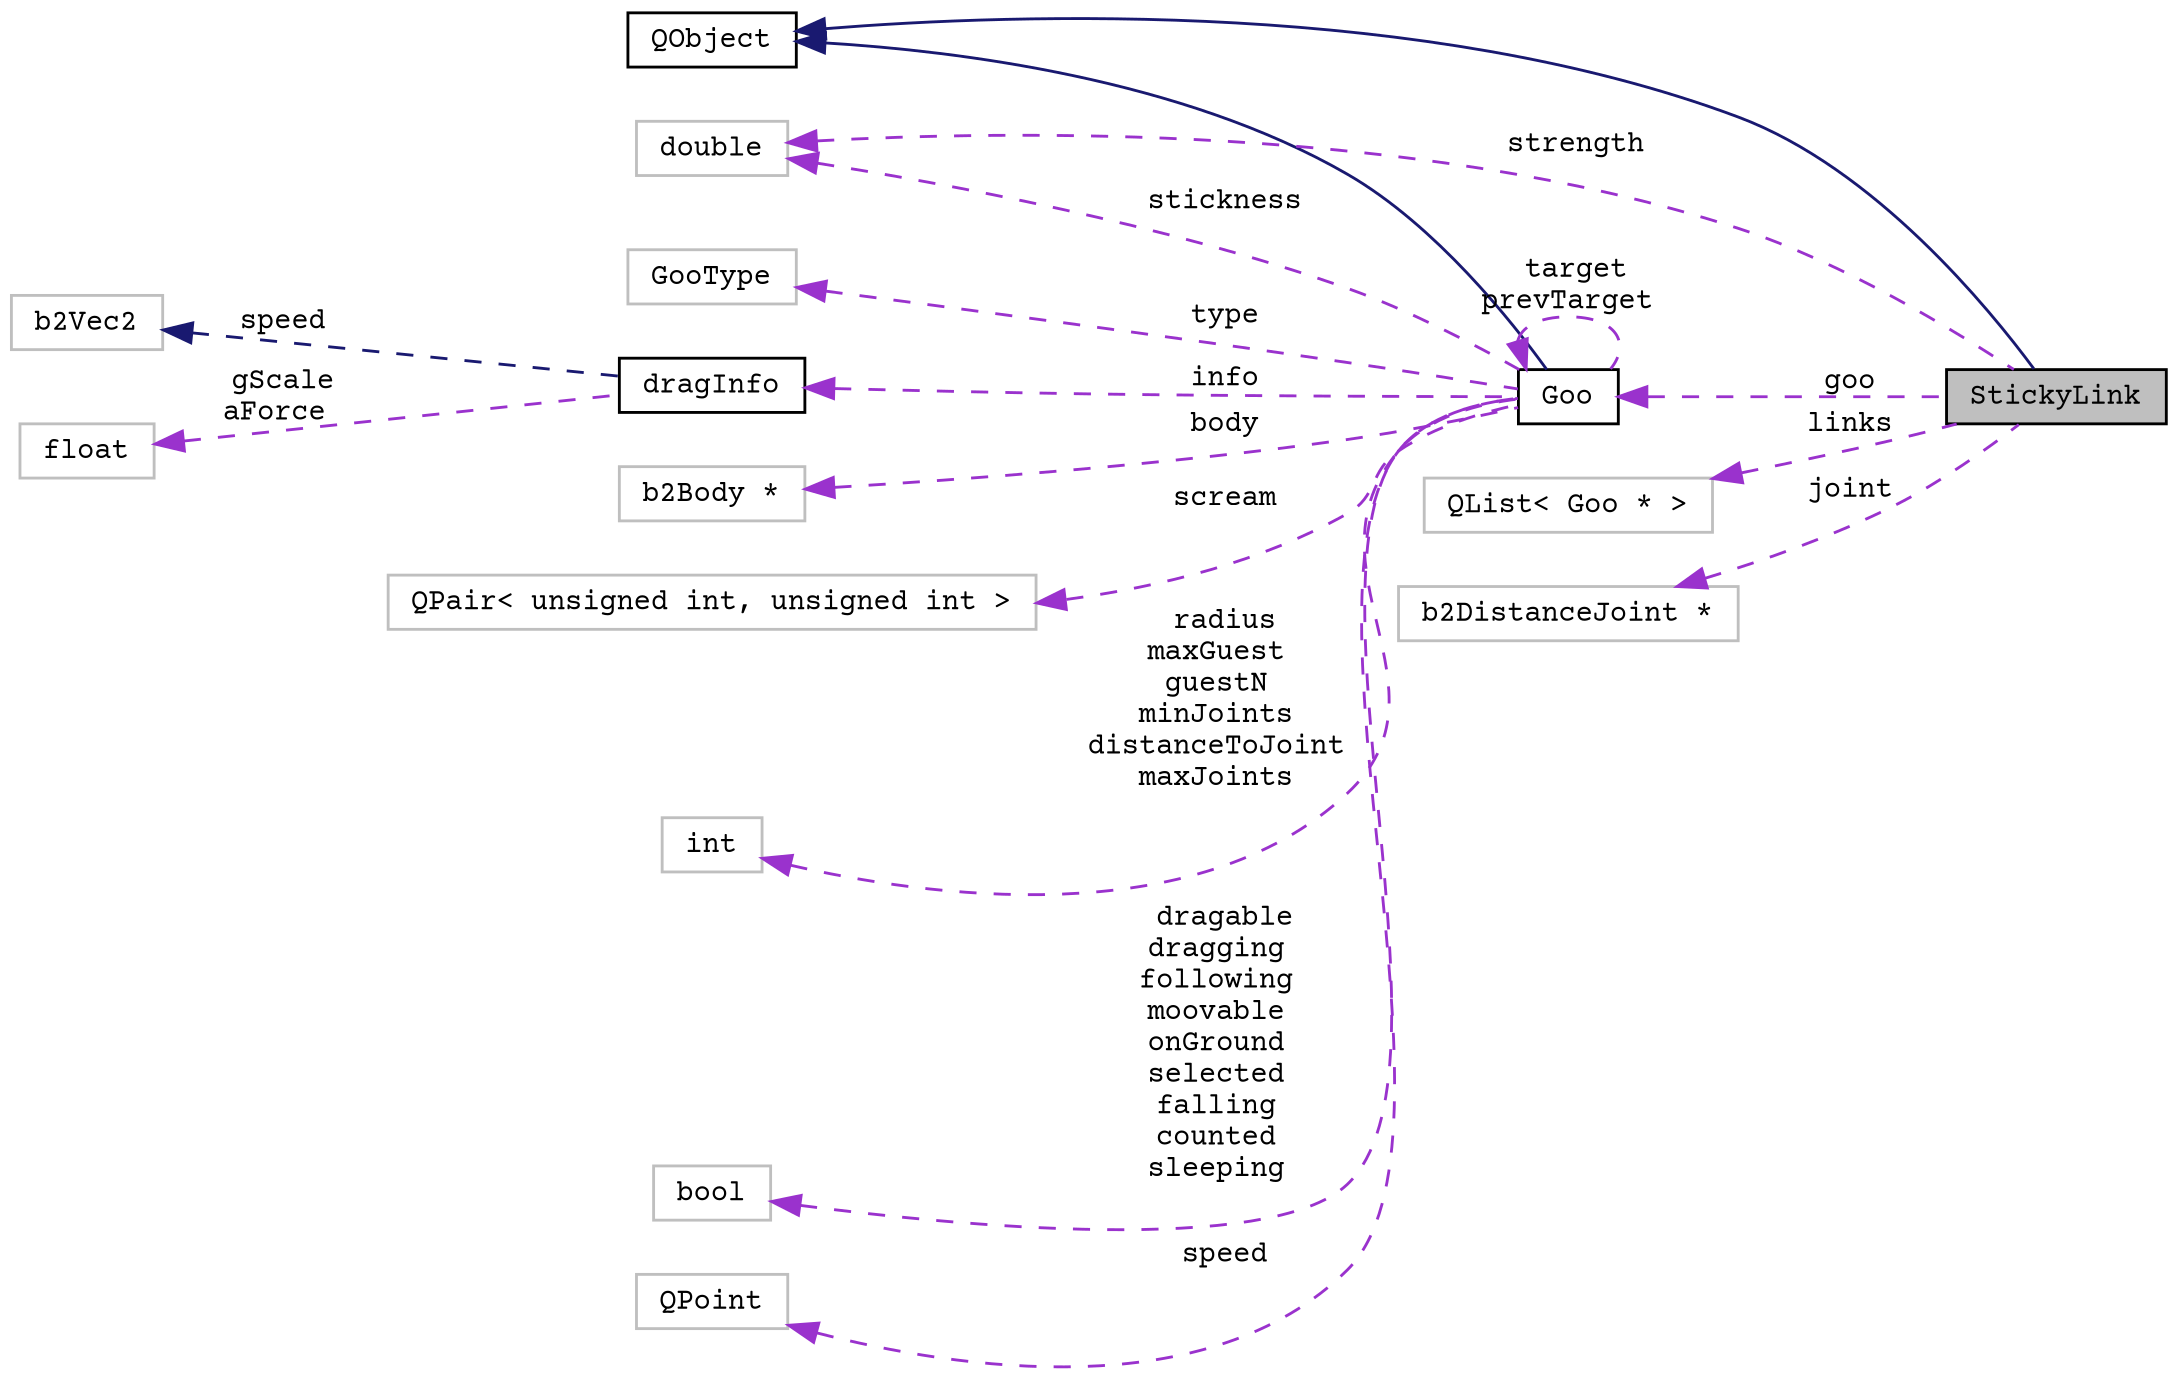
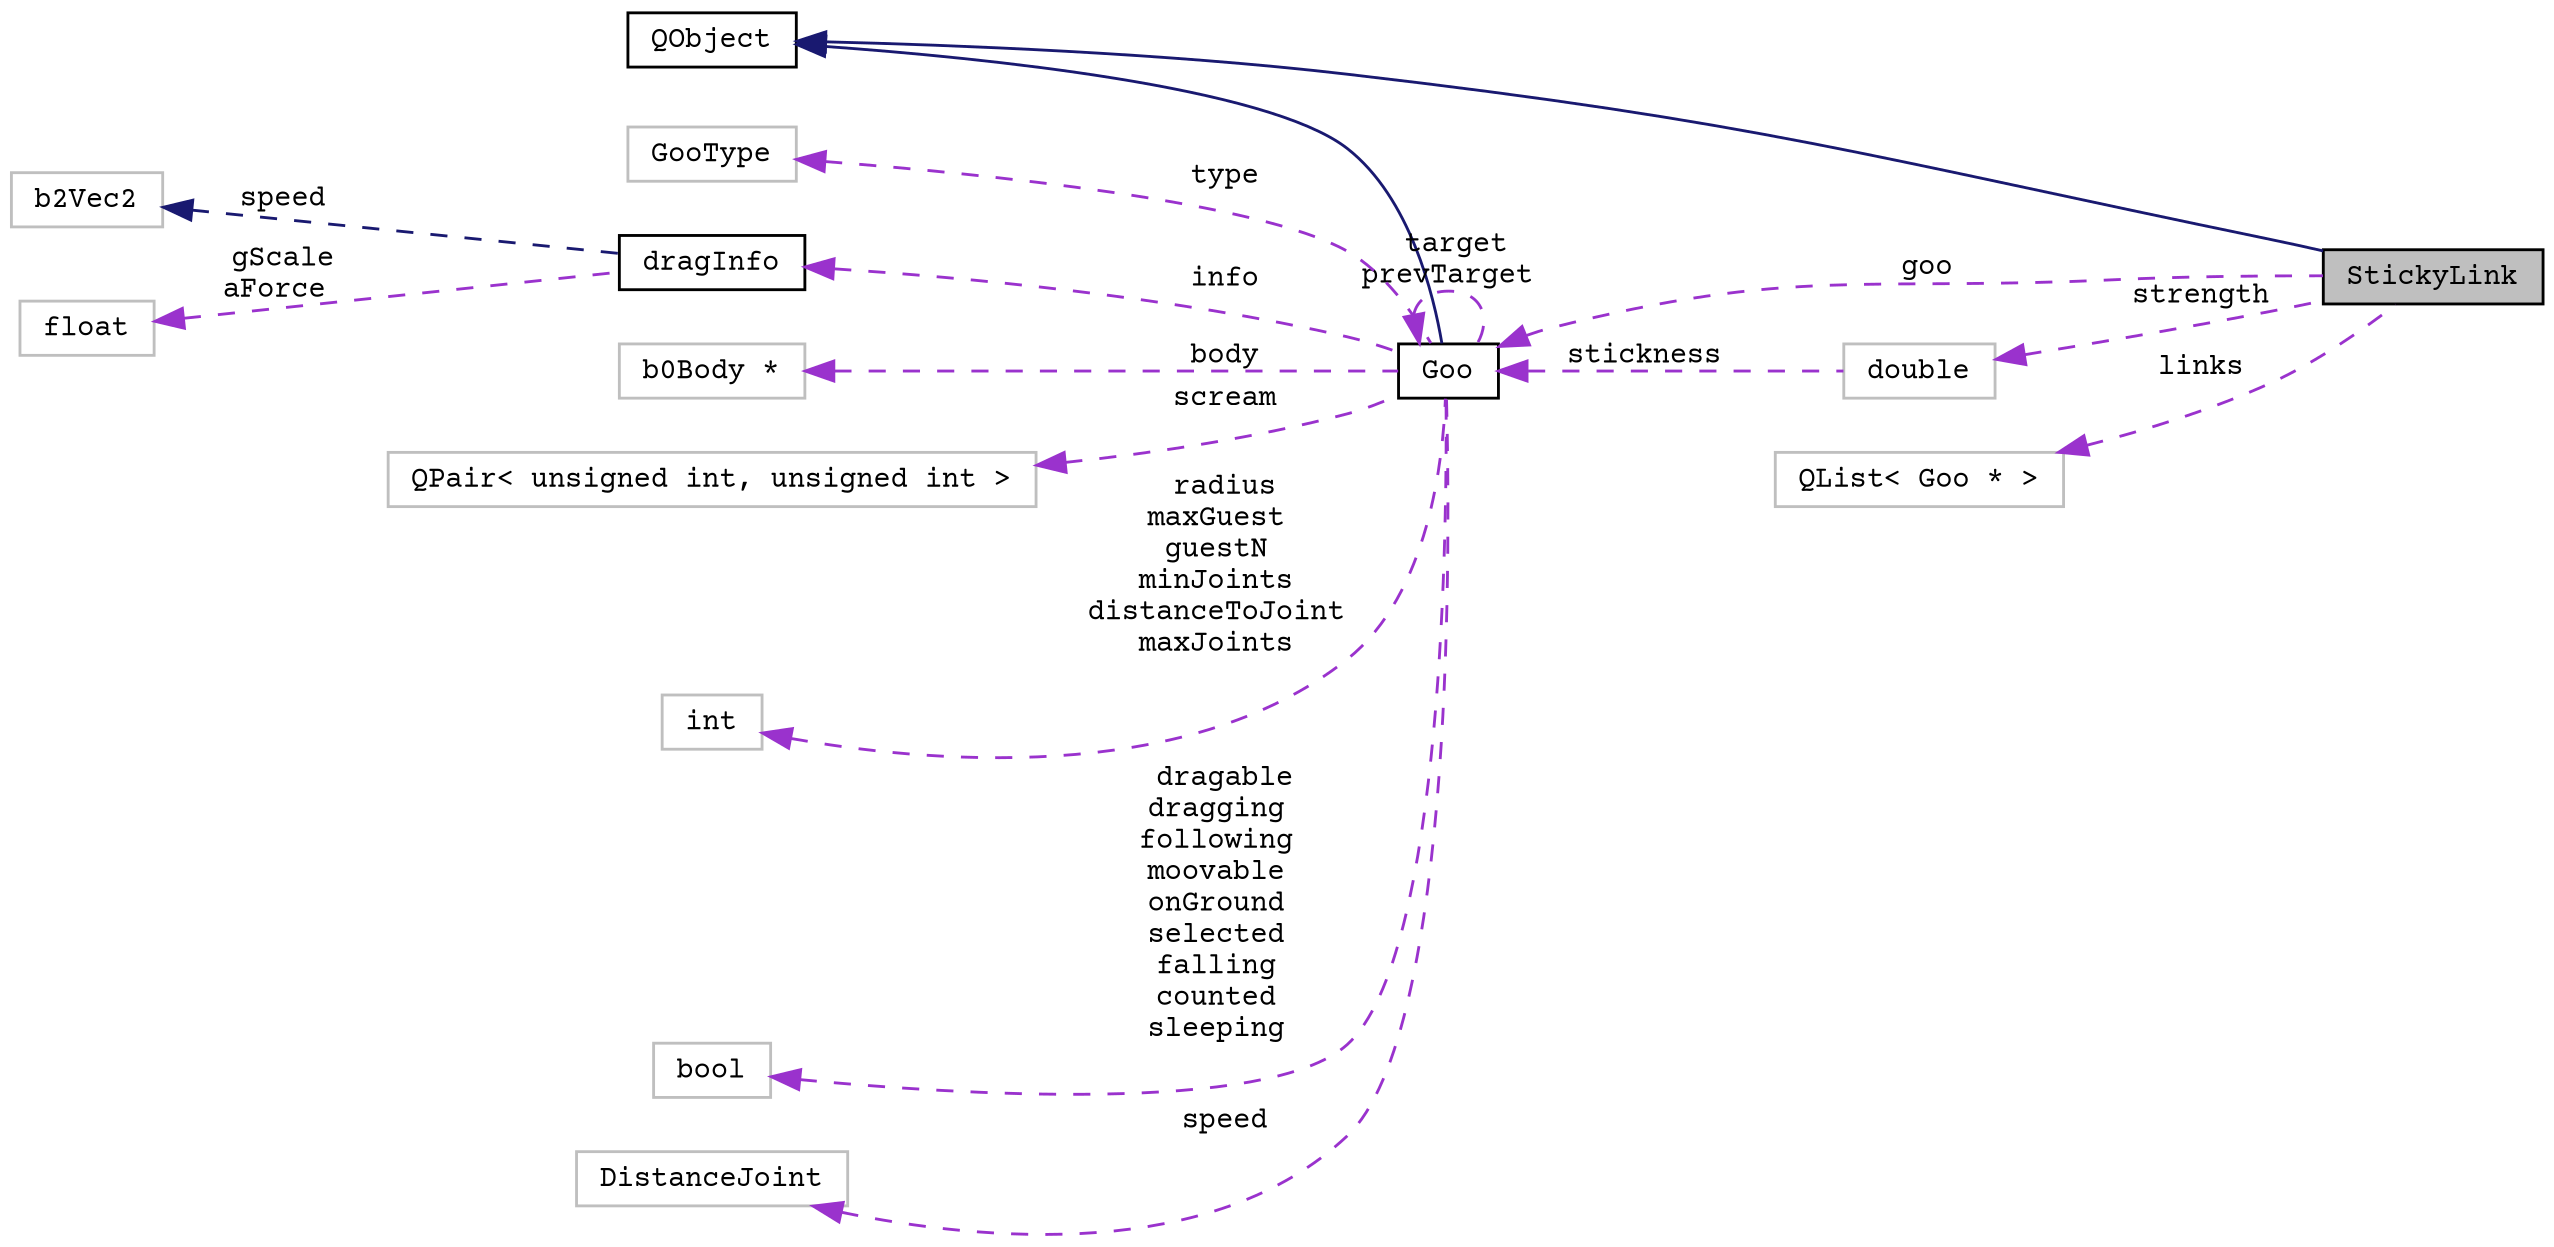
(1177, 237) -> (1686, 371)
(712, 494) -> (712, 371)
(1568, 614) -> none
(712, 1302) -> (712, 1179)
